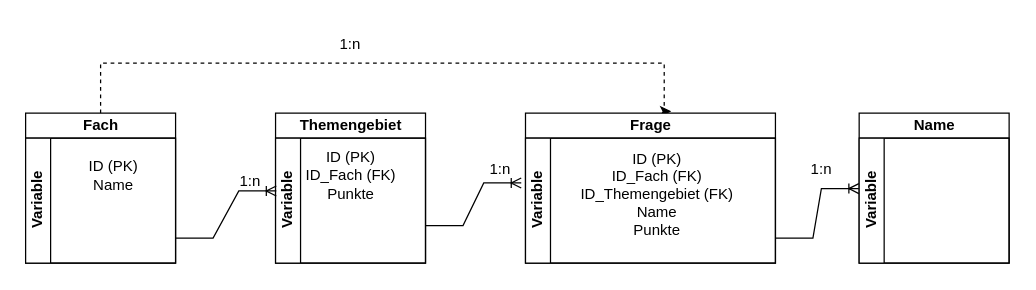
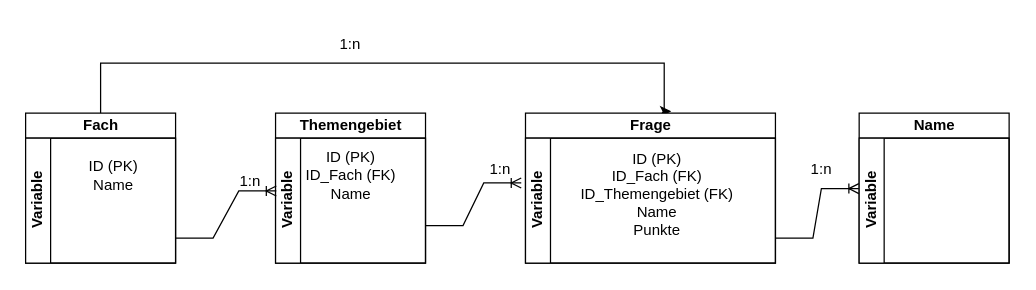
(382, 63) -> (382, 63)
(351, 176) -> (351, 176)
